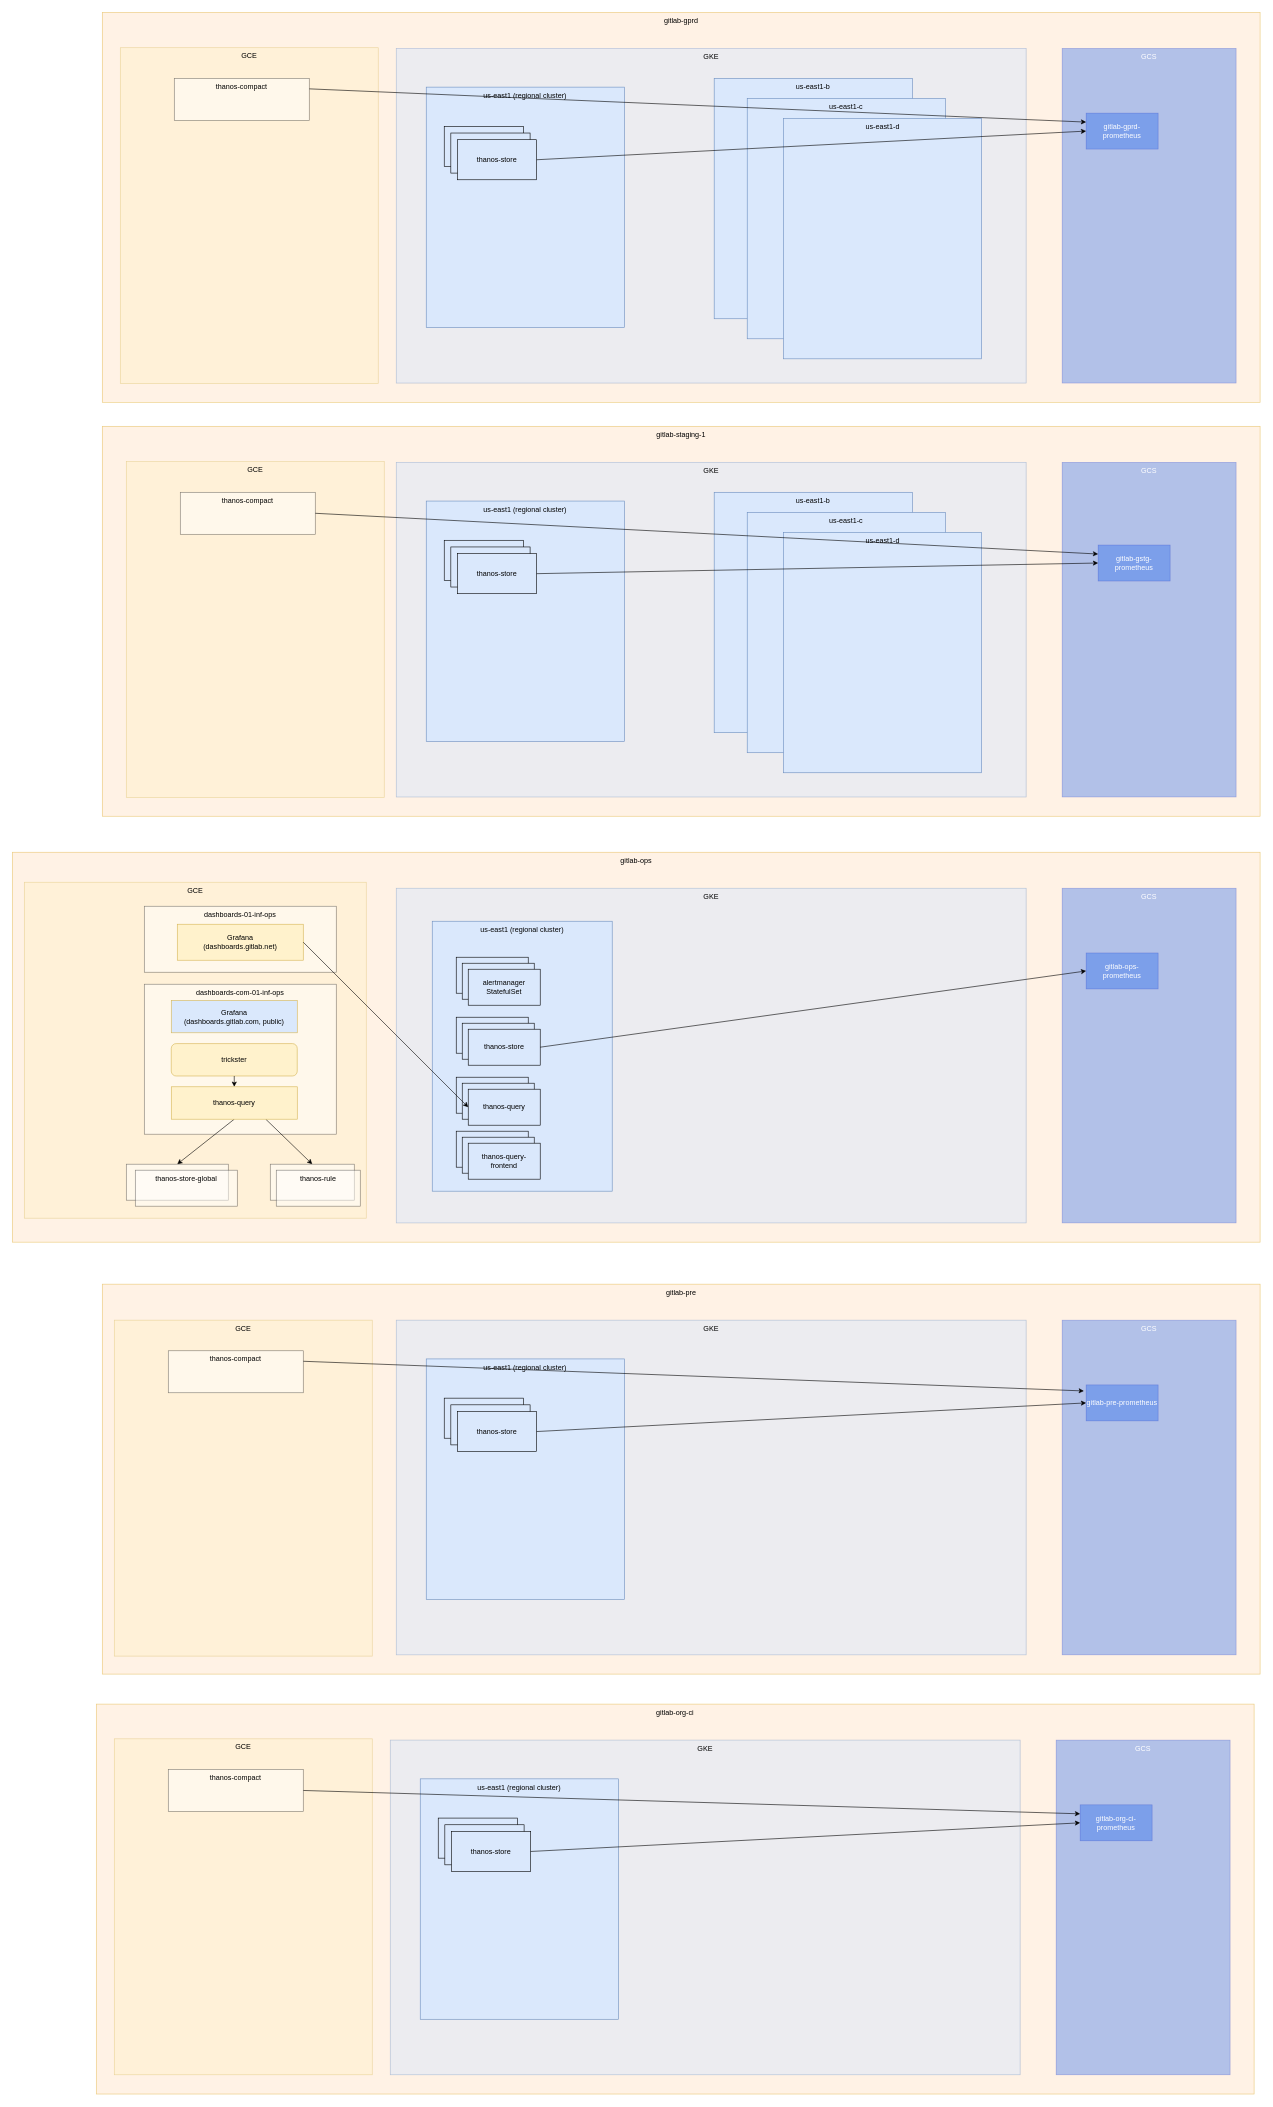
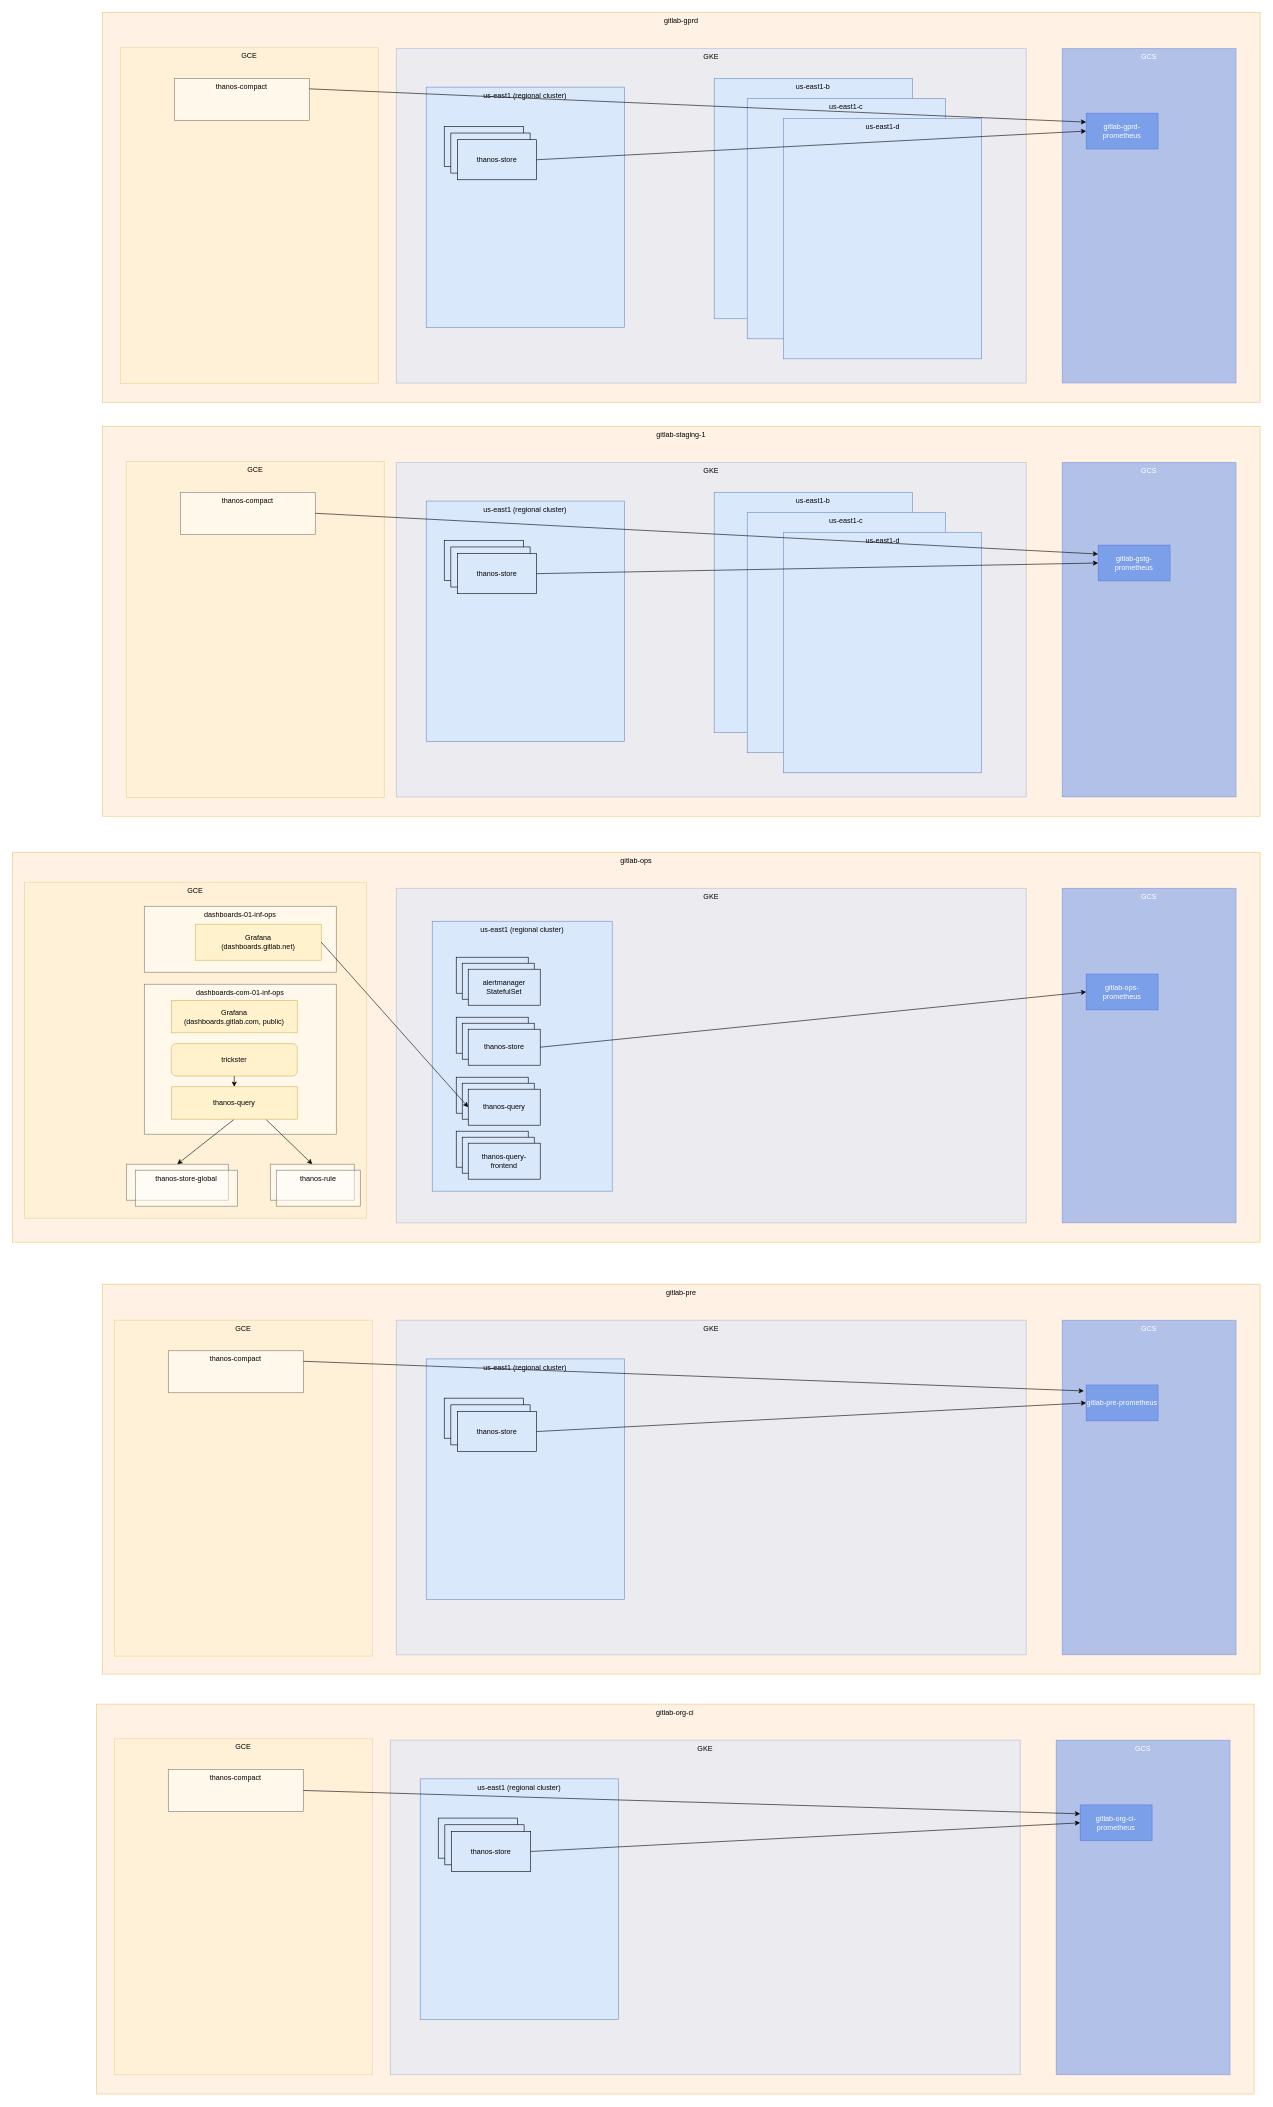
(240, 942) -> (258, 942)
(1122, 971) -> (1122, 992)
(234, 1017) -> (234, 1017)
